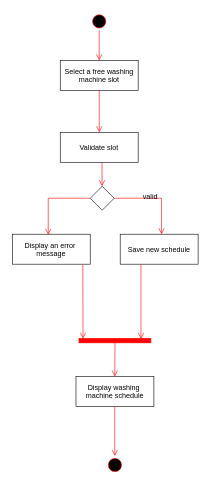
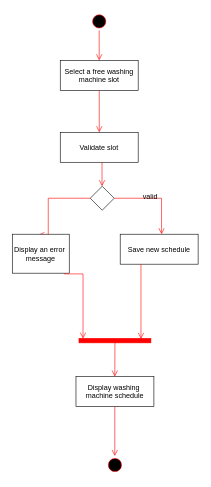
(51, 249) -> (41, 254)
